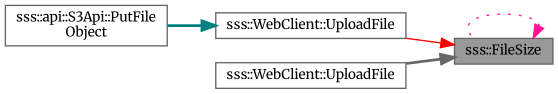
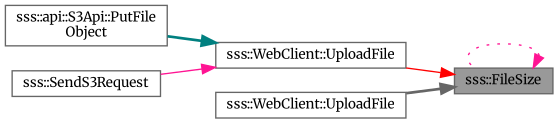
none -> (86, 84)
